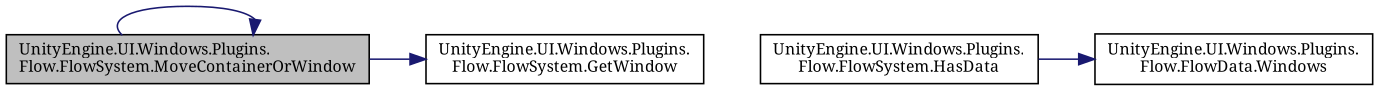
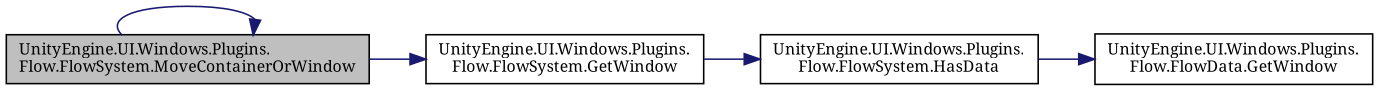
none -> (724, 59)
(1234, 59) -> (1234, 59)
